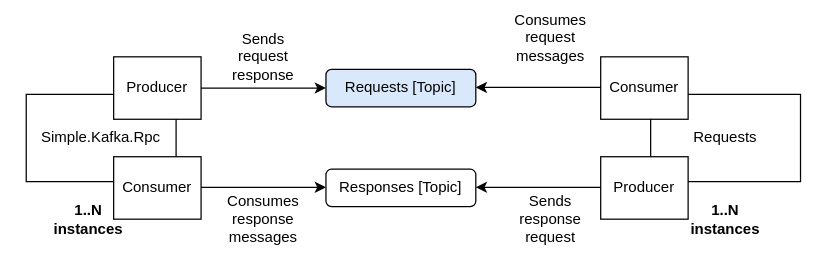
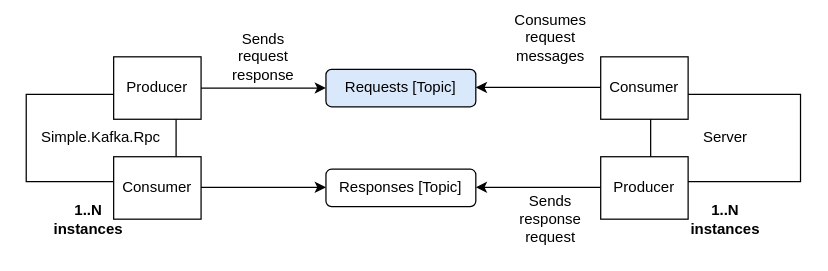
(726, 138) -> (726, 138)
(263, 219) -> none
